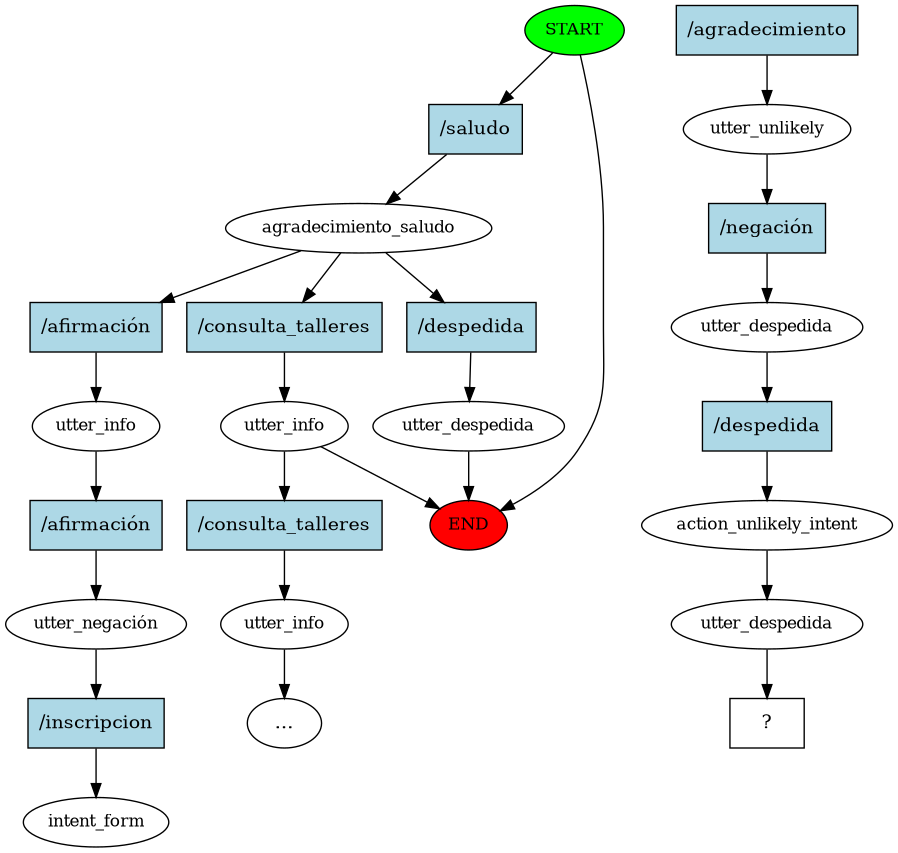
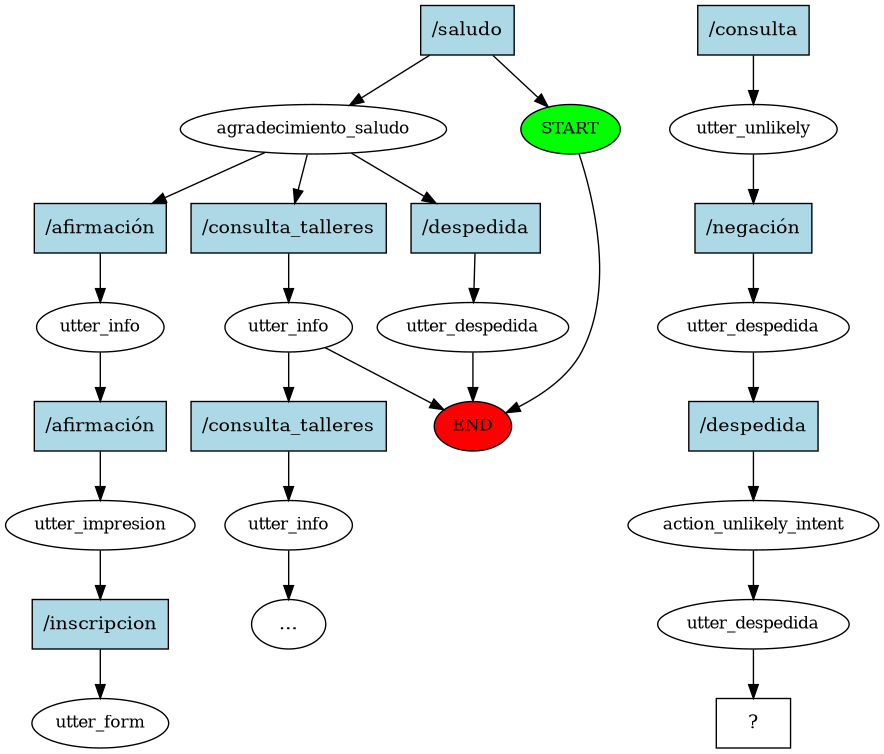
(767, 30) -> (753, 30)
(531, 74) -> (515, 76)
(96, 624) -> (100, 525)
(96, 822) -> (100, 723)
